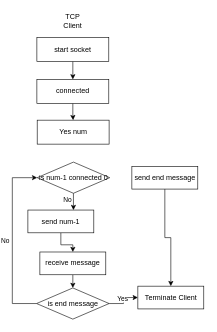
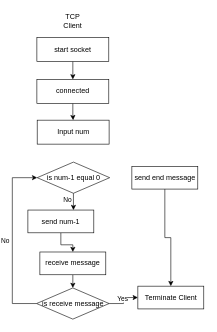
(74, 132) -> (74, 132)
(74, 178) -> (74, 178)
(73, 304) -> (73, 304)
